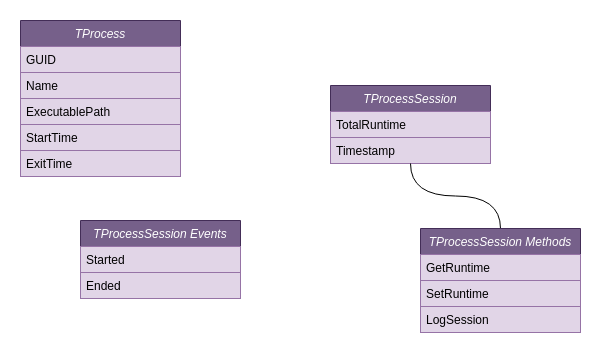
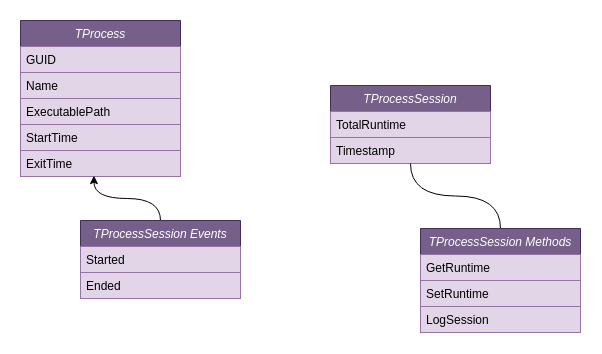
none -> (129, 199)
